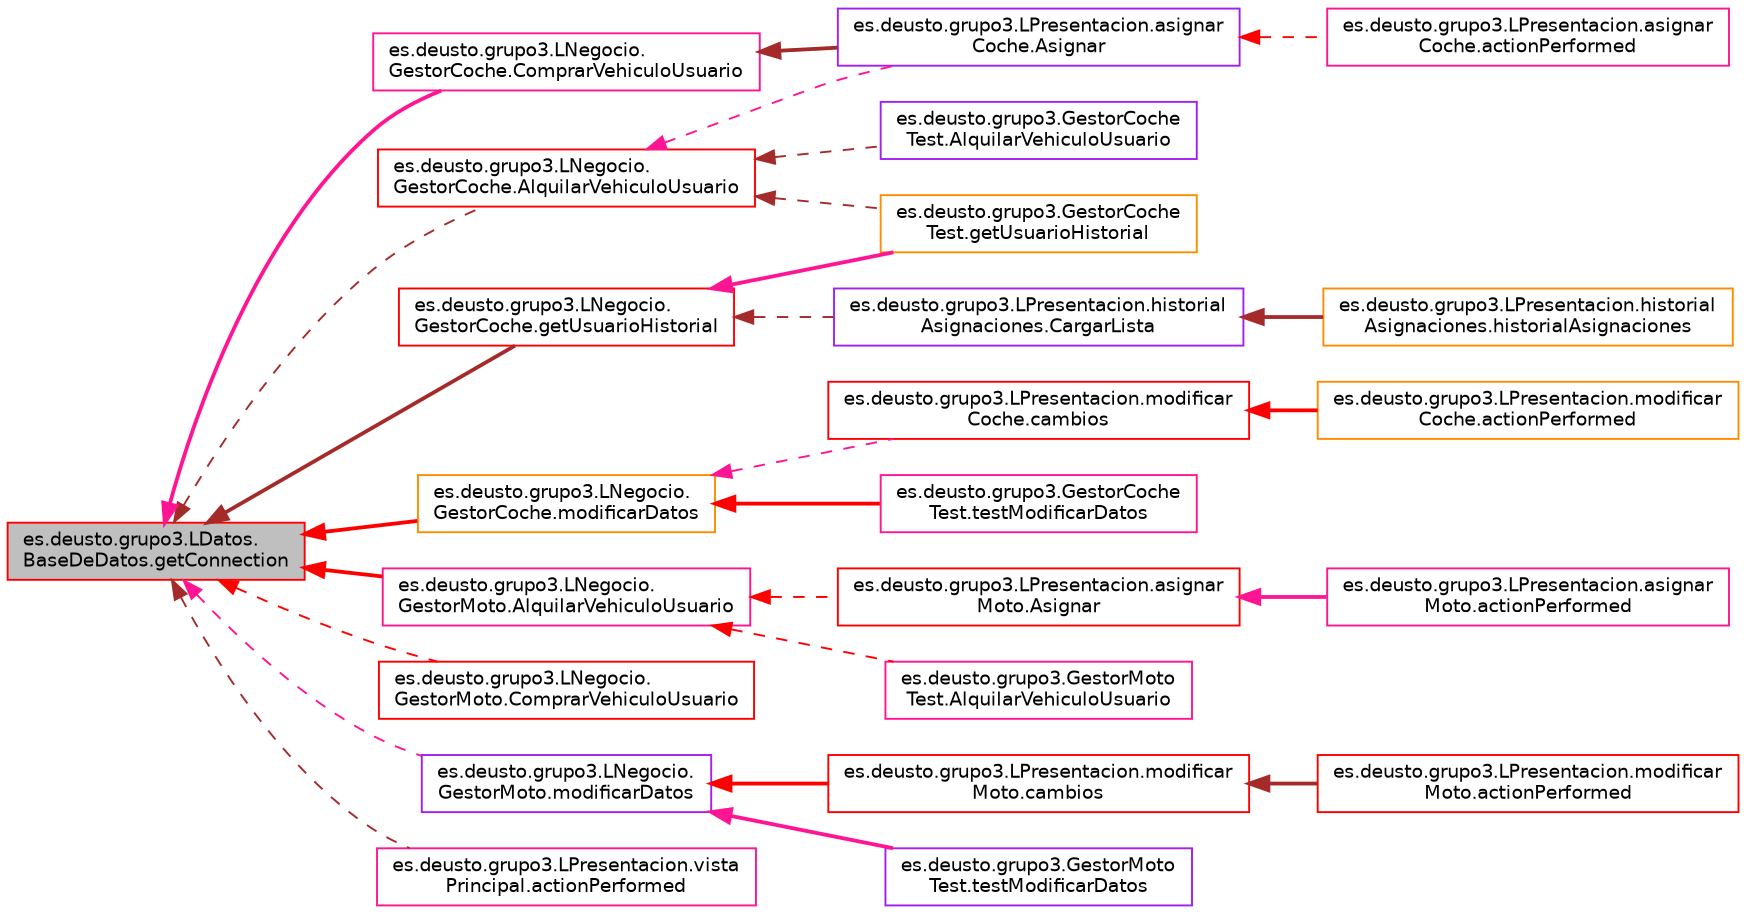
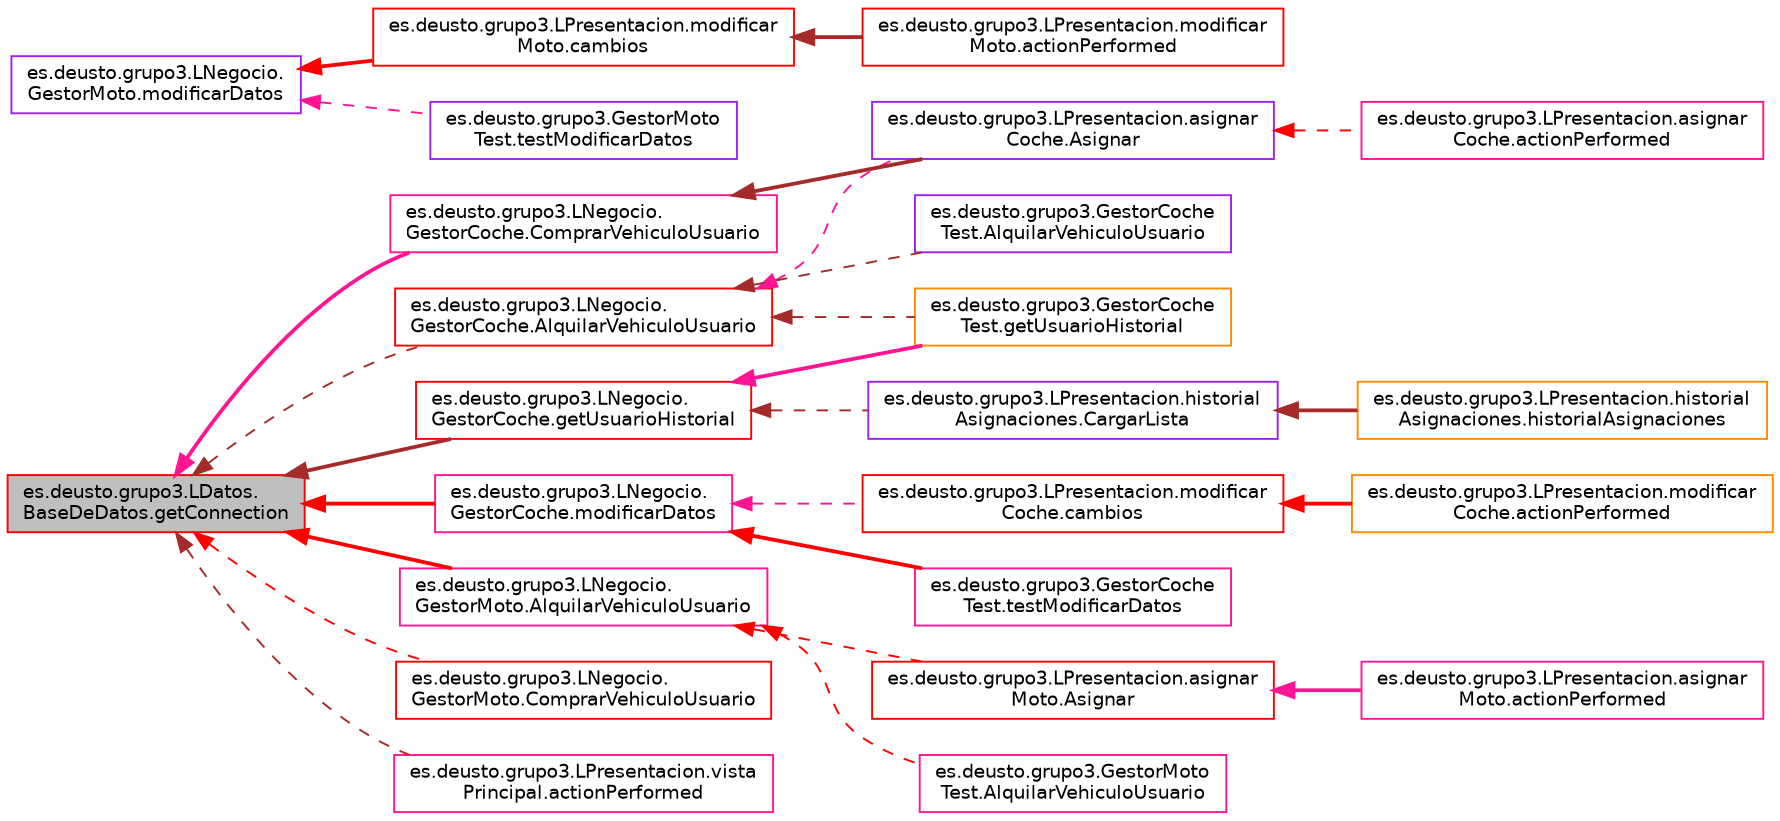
(566, 504) -> (584, 504)
(300, 688) -> none
(812, 832) -> (375, 108)
